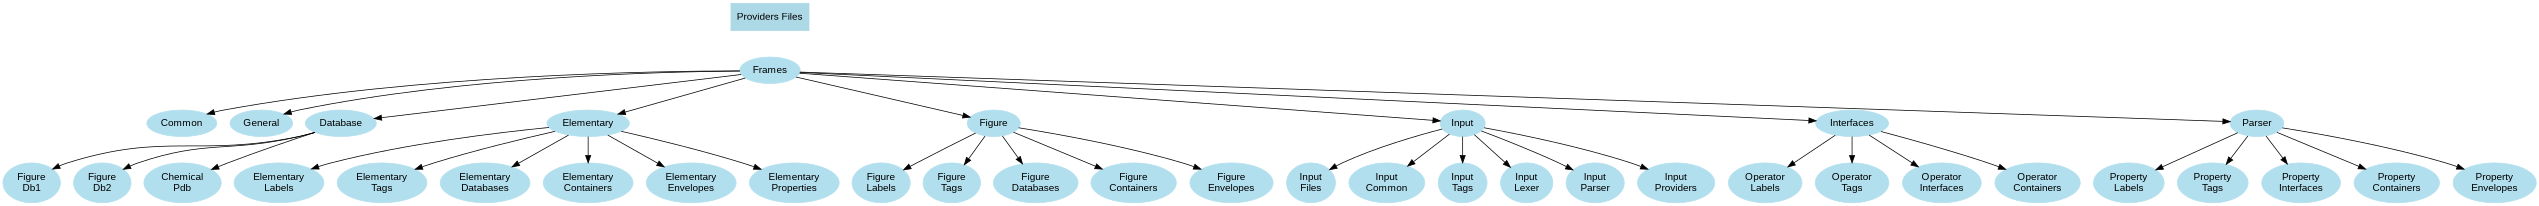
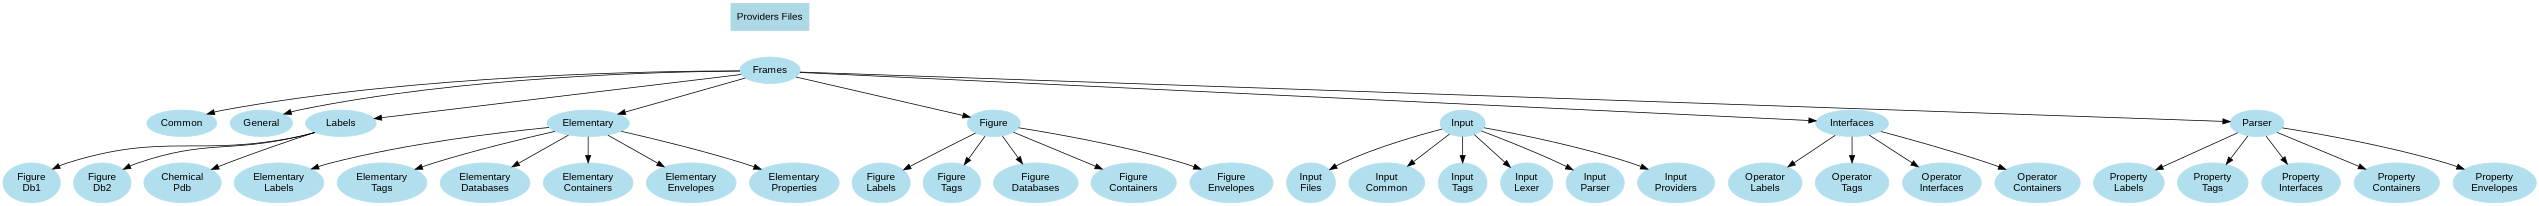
(1116, 97) -> none
(341, 123) -> (341, 123)
